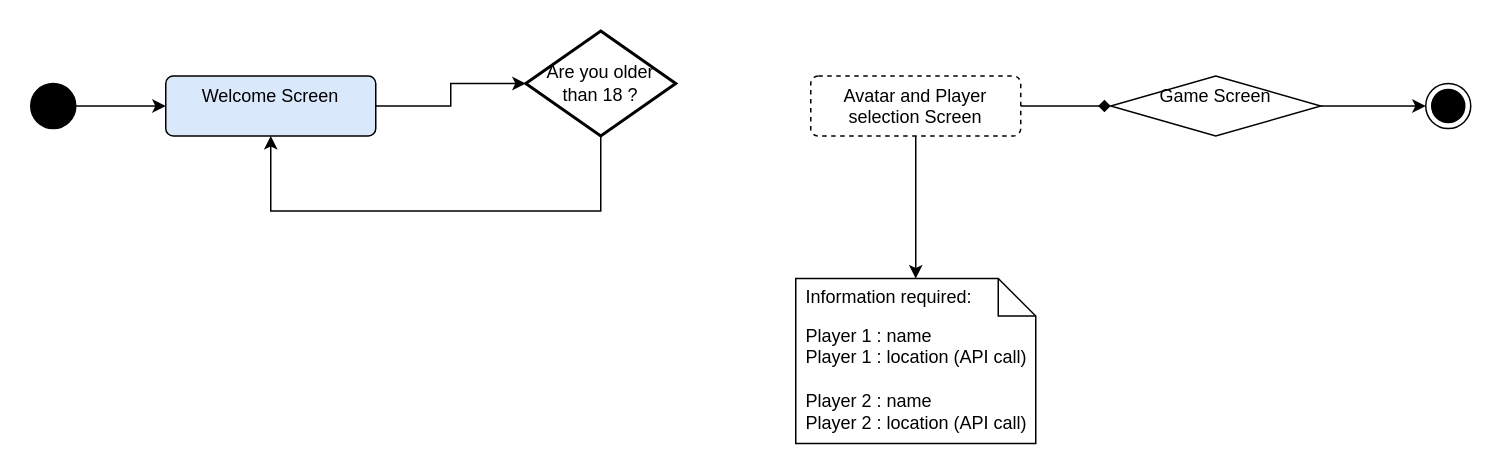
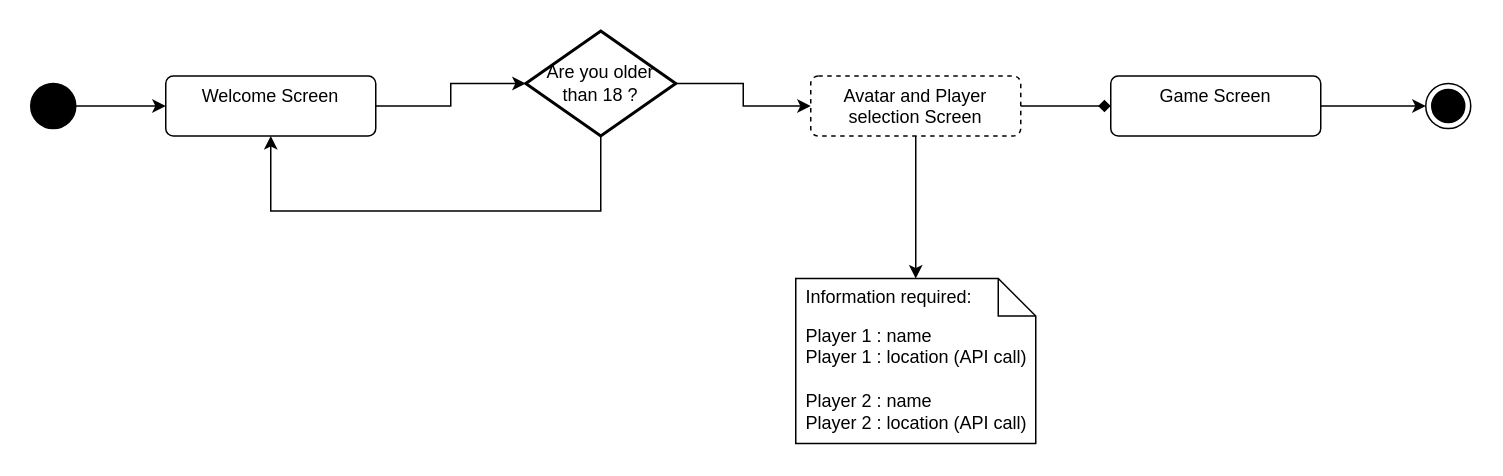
none -> (743, 89)
(271, 106) -> (271, 106)
(1216, 106) -> (1216, 106)
